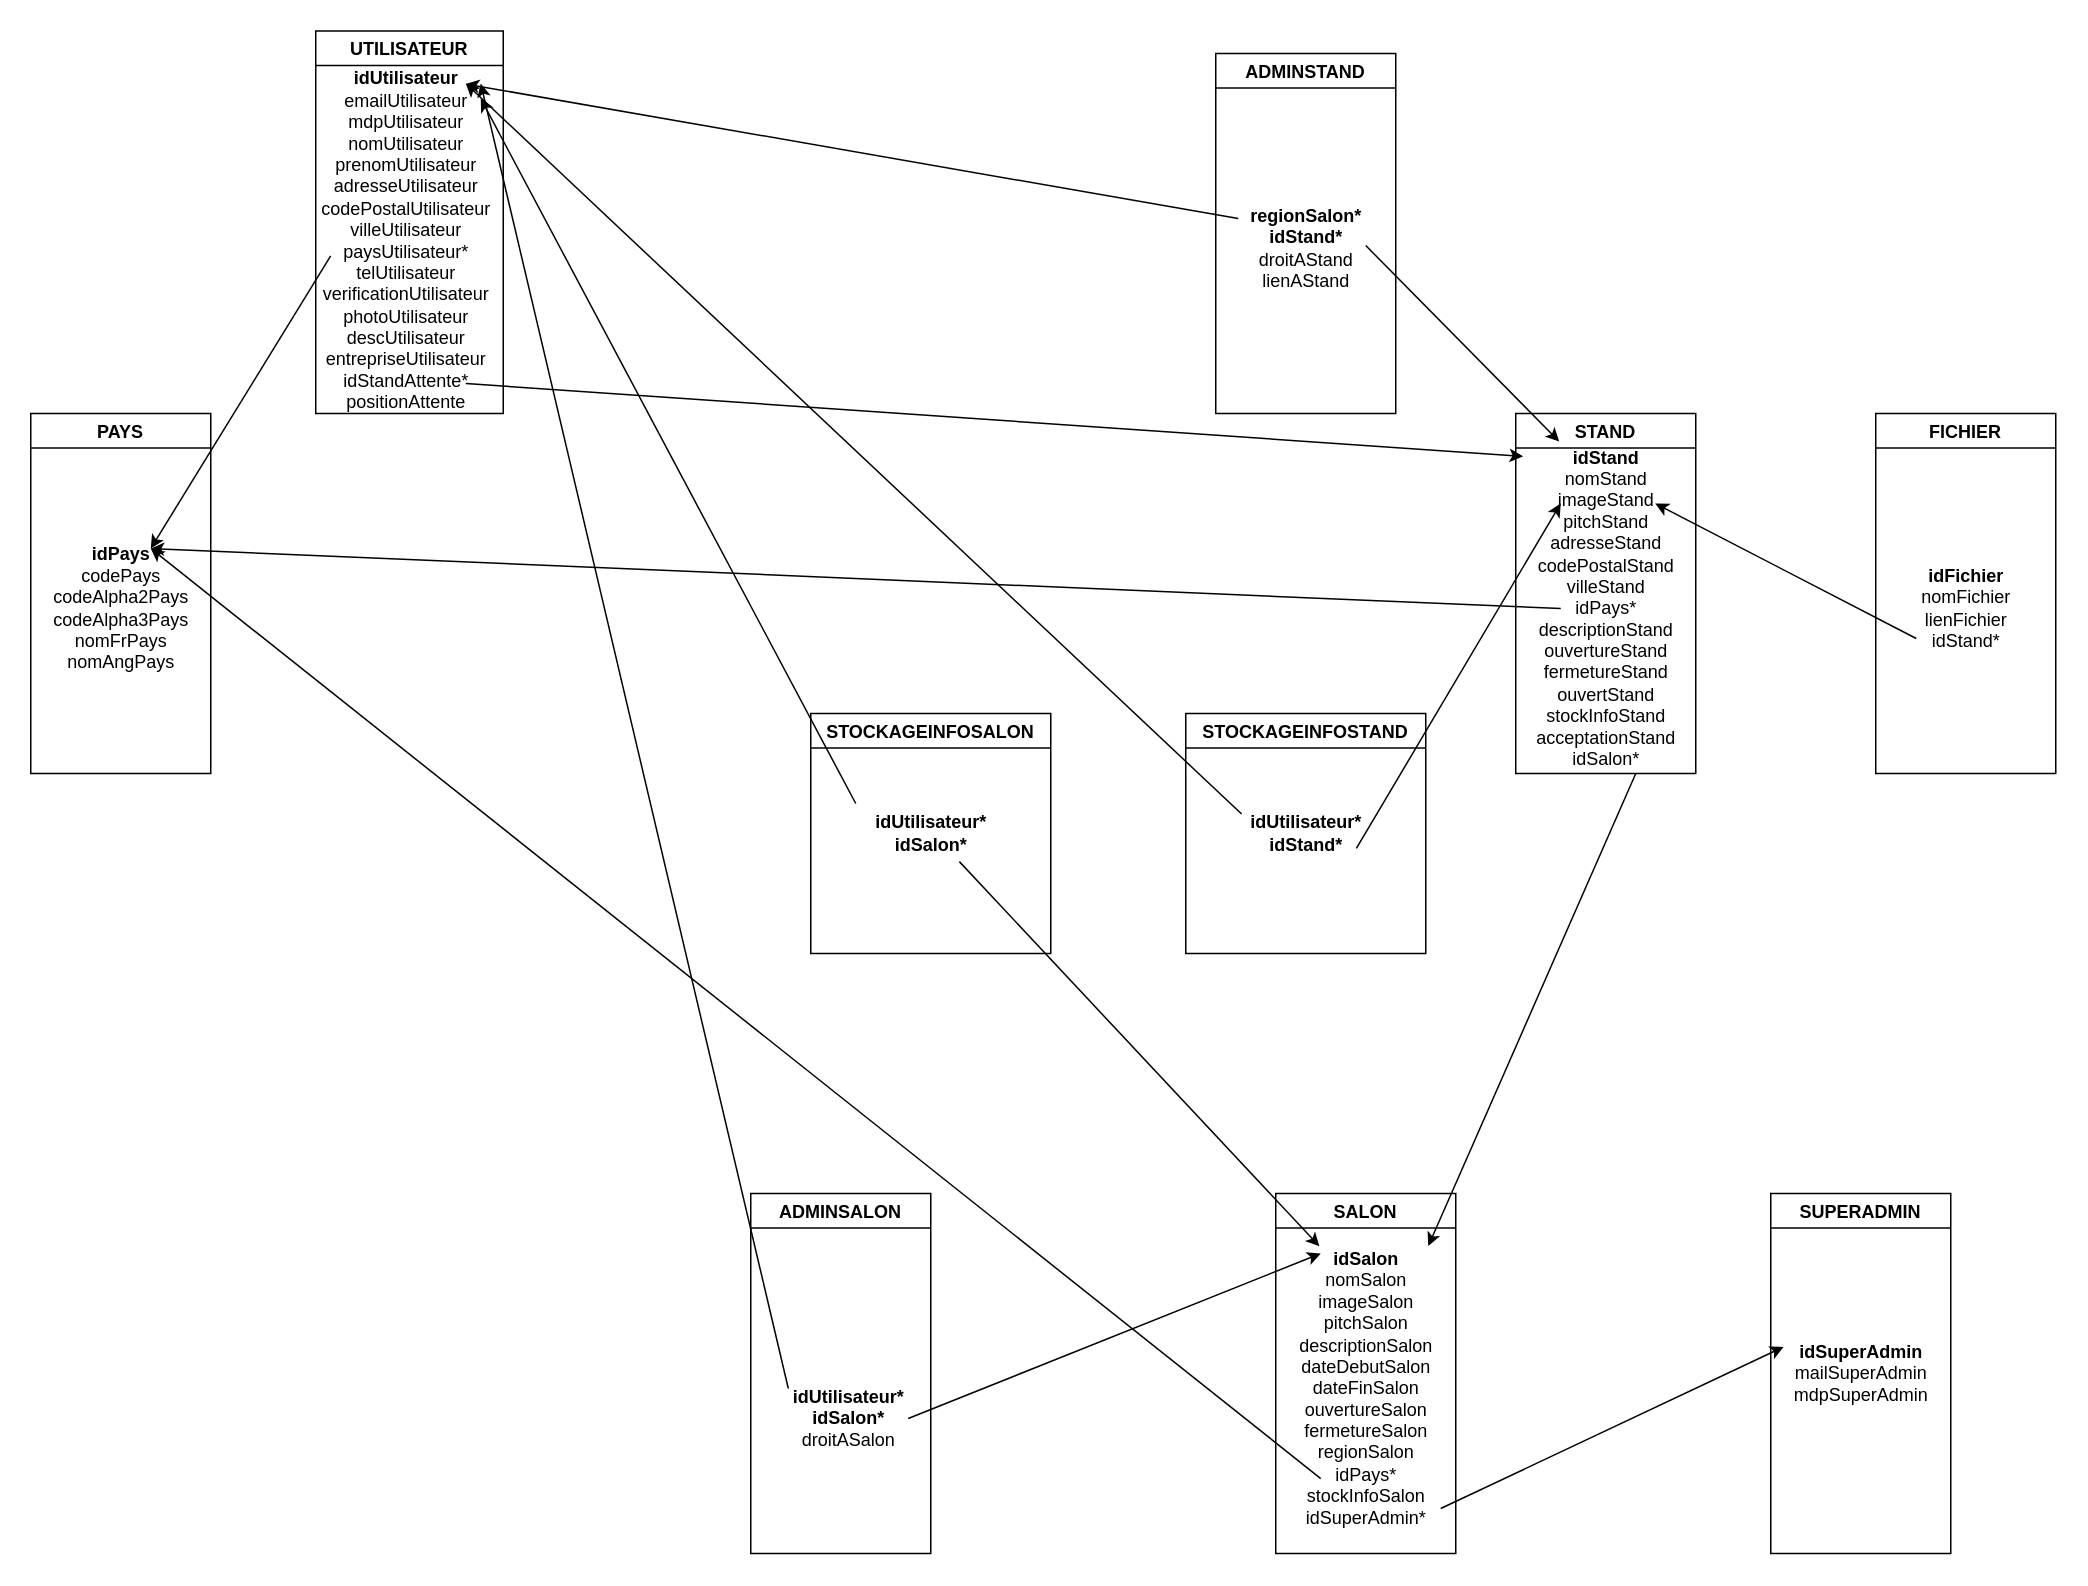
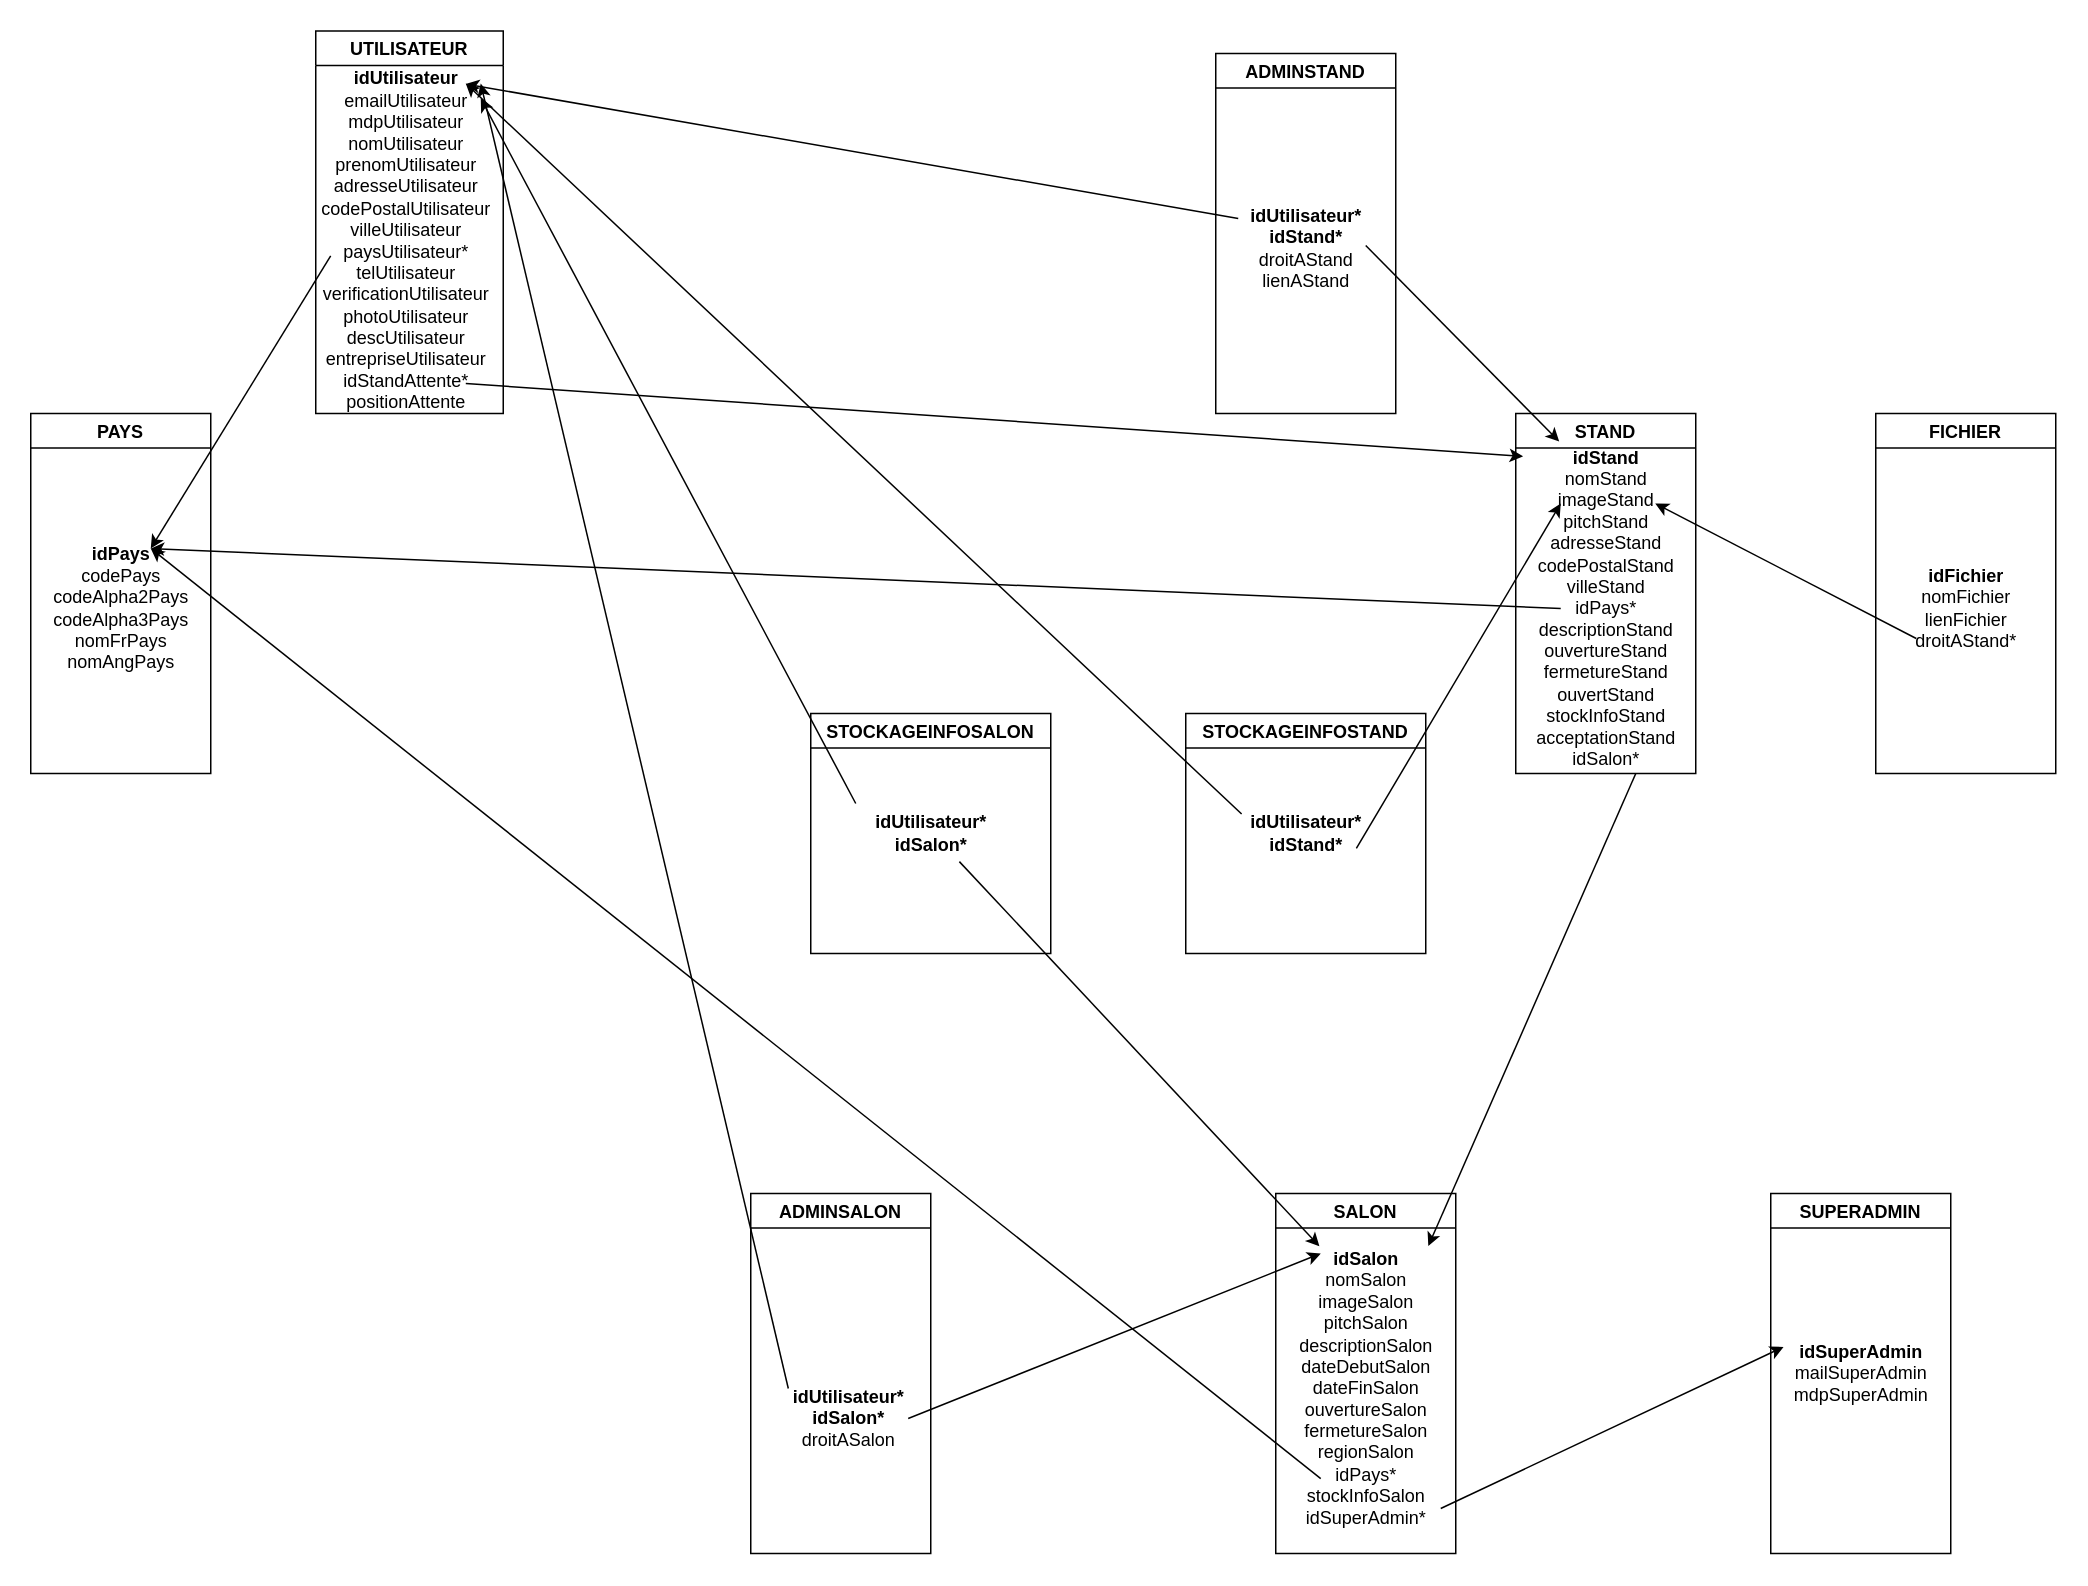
(1307, 248) -> (1307, 248)
(1967, 608) -> (1967, 608)
